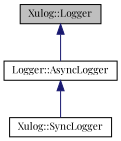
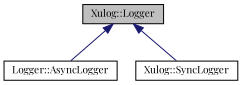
(61, 104) -> (159, 46)
